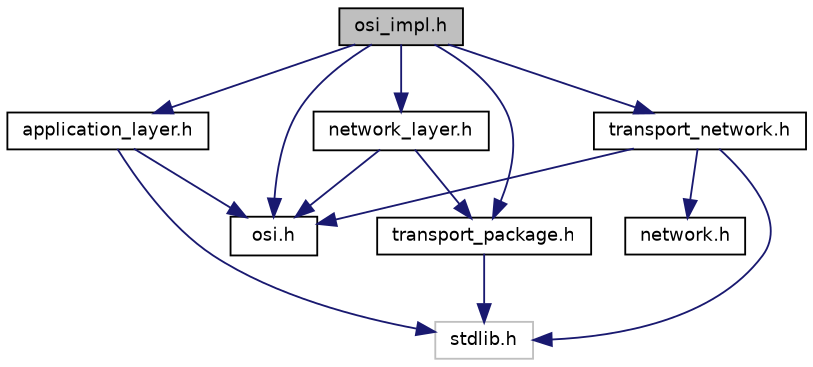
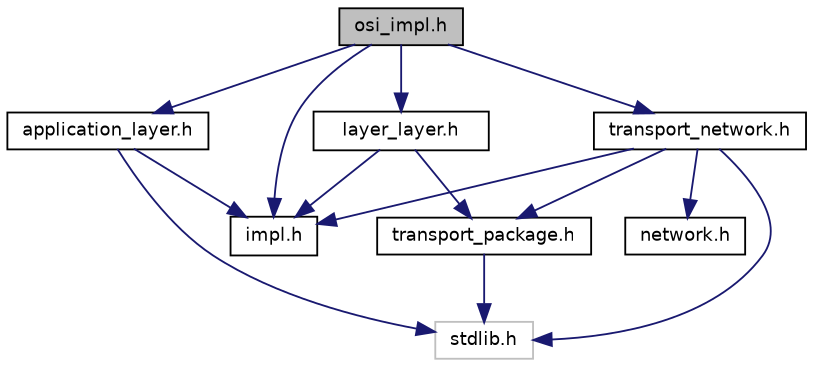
(504, 108) -> (600, 180)
(401, 131) -> (401, 131)
(274, 236) -> (274, 236)
